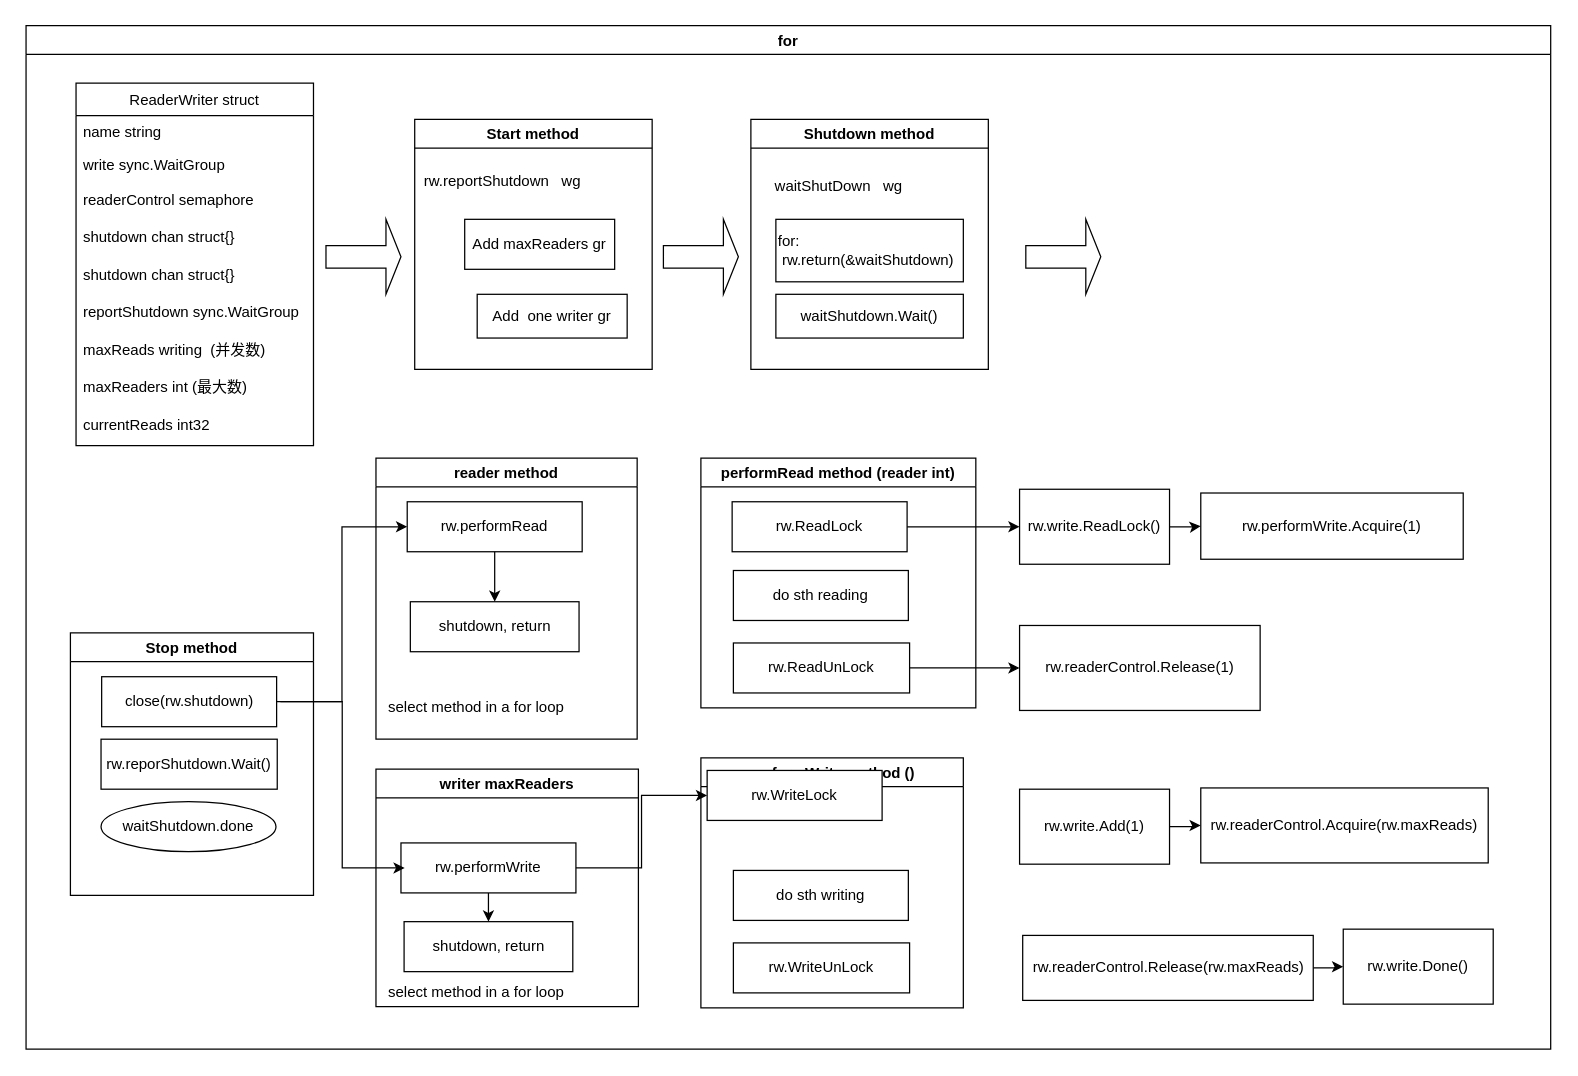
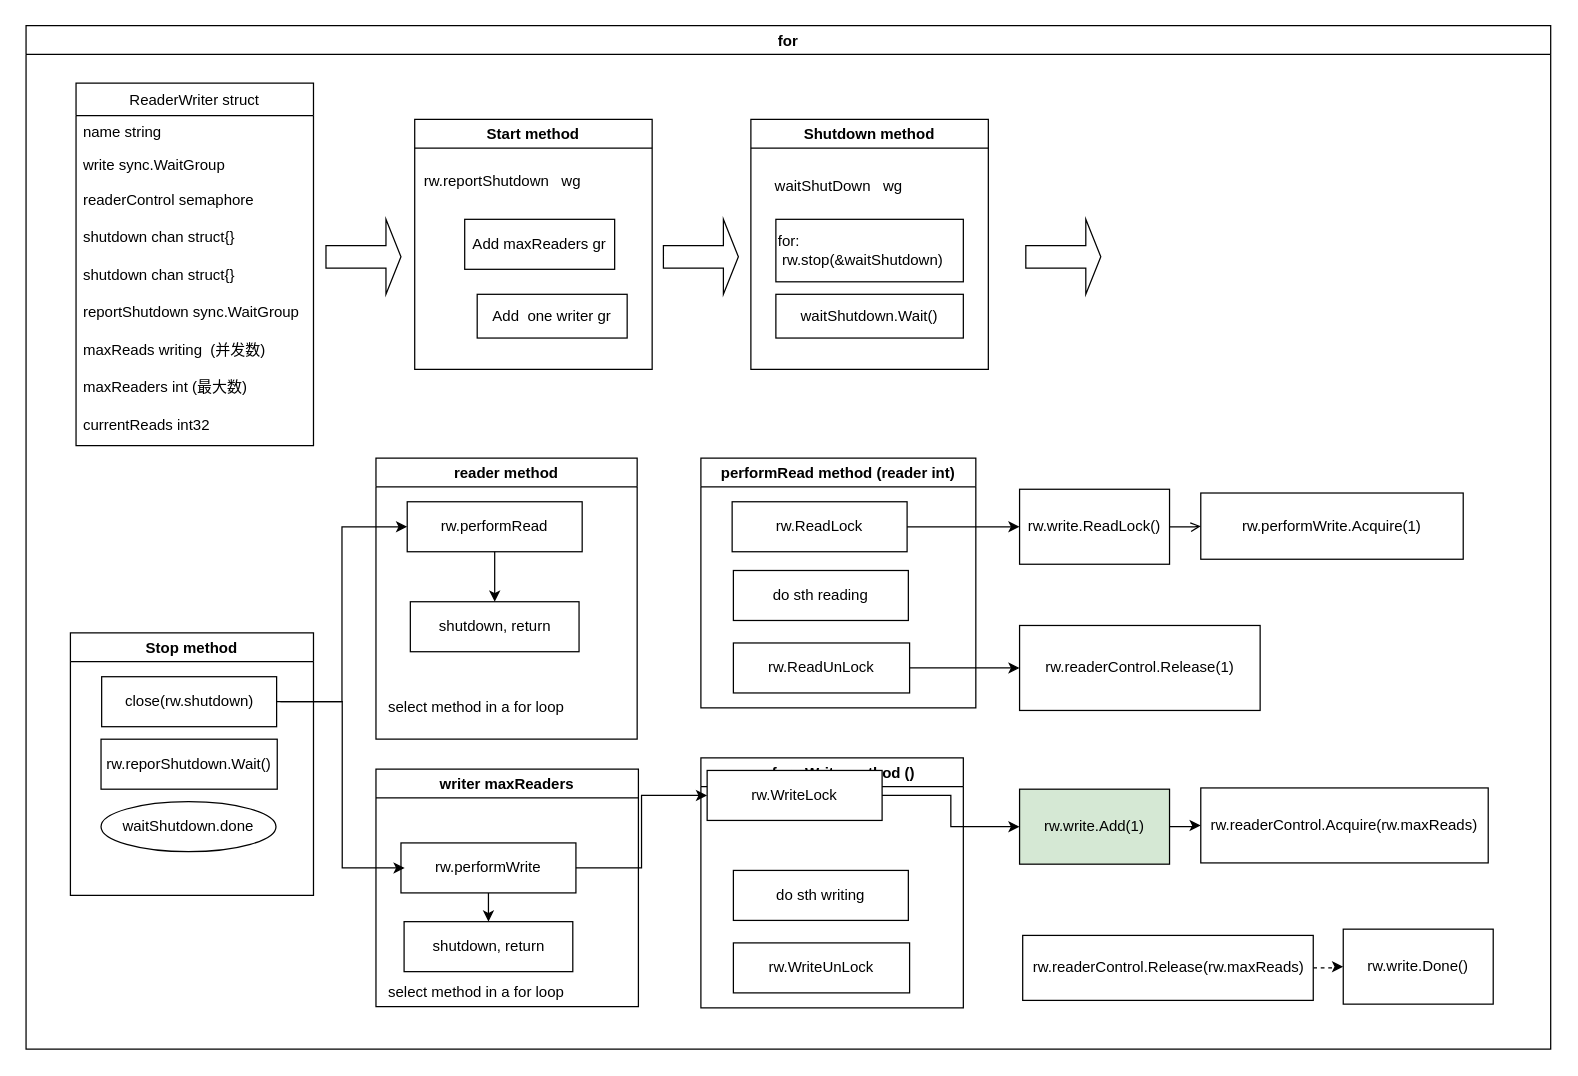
(871, 251) -> (871, 251)
(1192, 527) -> (1192, 527)
none -> (951, 807)
(1094, 827) -> (1094, 827)
(1328, 968) -> (1328, 968)
